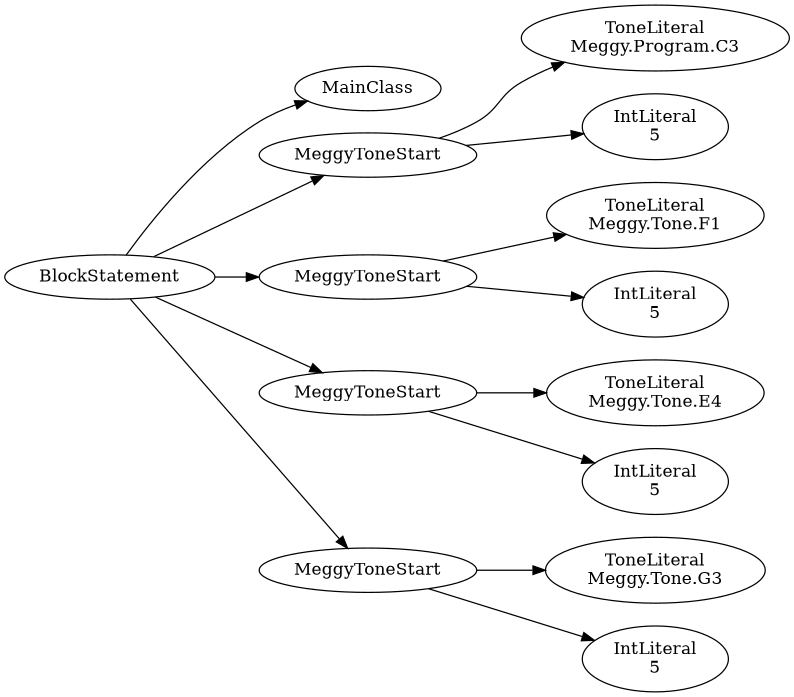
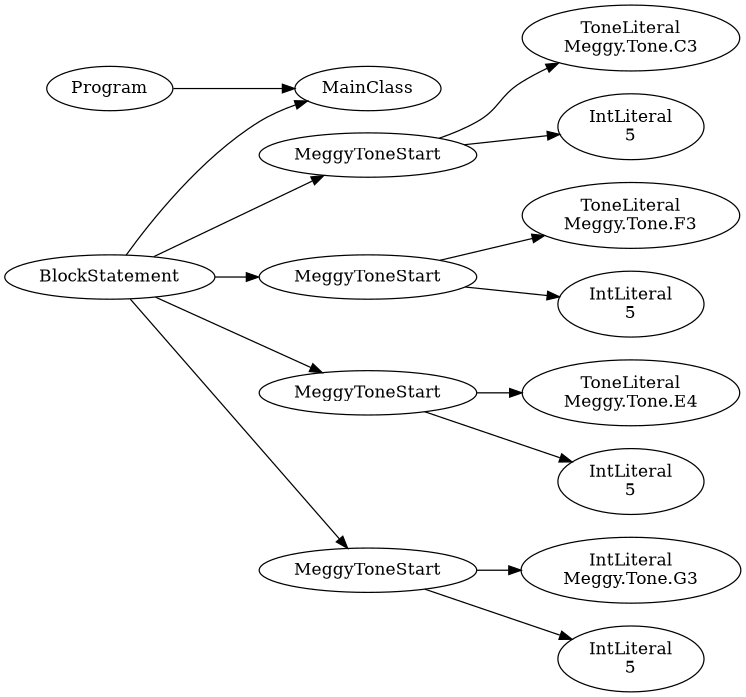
(655, 38) -> (631, 38)
none -> (110, 89)
(655, 215) -> (631, 215)
(655, 570) -> (631, 570)
